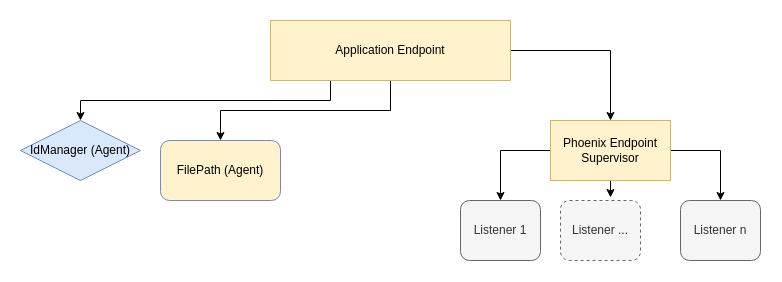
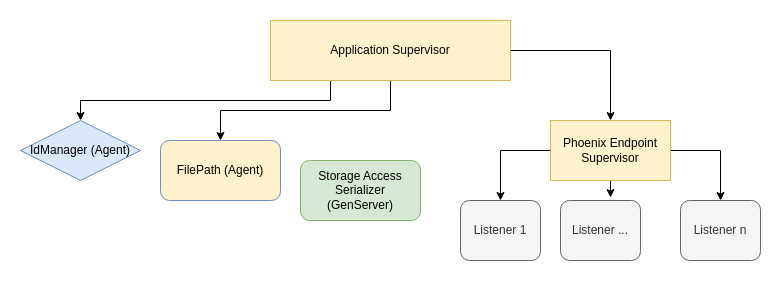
(391, 51) -> (391, 51)
none -> (361, 191)
(601, 231) -> (601, 231)
